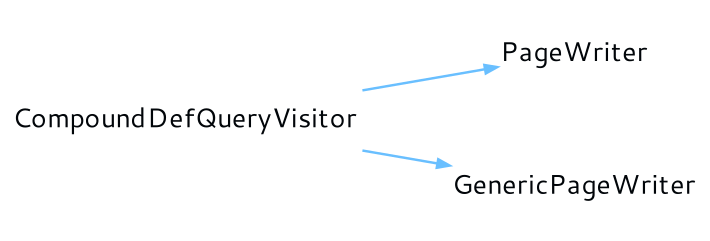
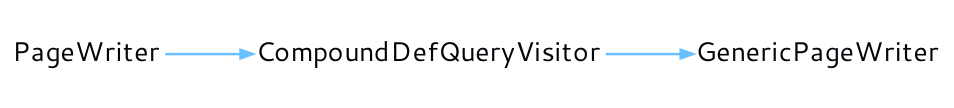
(423, 80) -> (203, 54)
